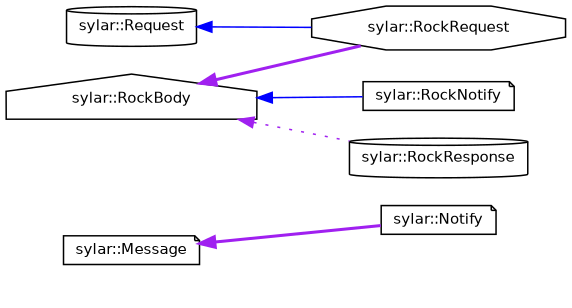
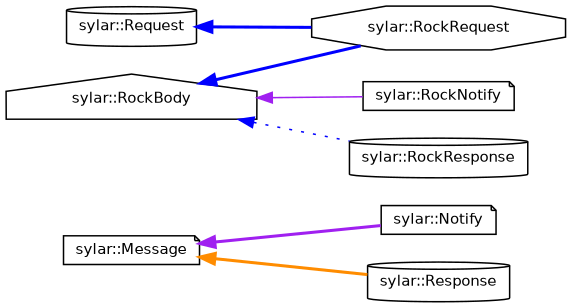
(262, 27) -> (262, 27)
(288, 63) -> (288, 63)
(317, 97) -> (317, 97)
(301, 132) -> (301, 132)
none -> (439, 282)
